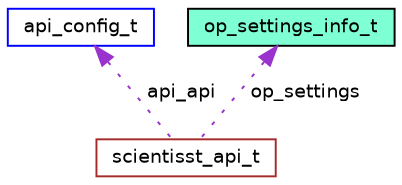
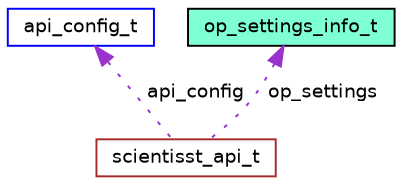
(179, 93) -> (193, 93)
